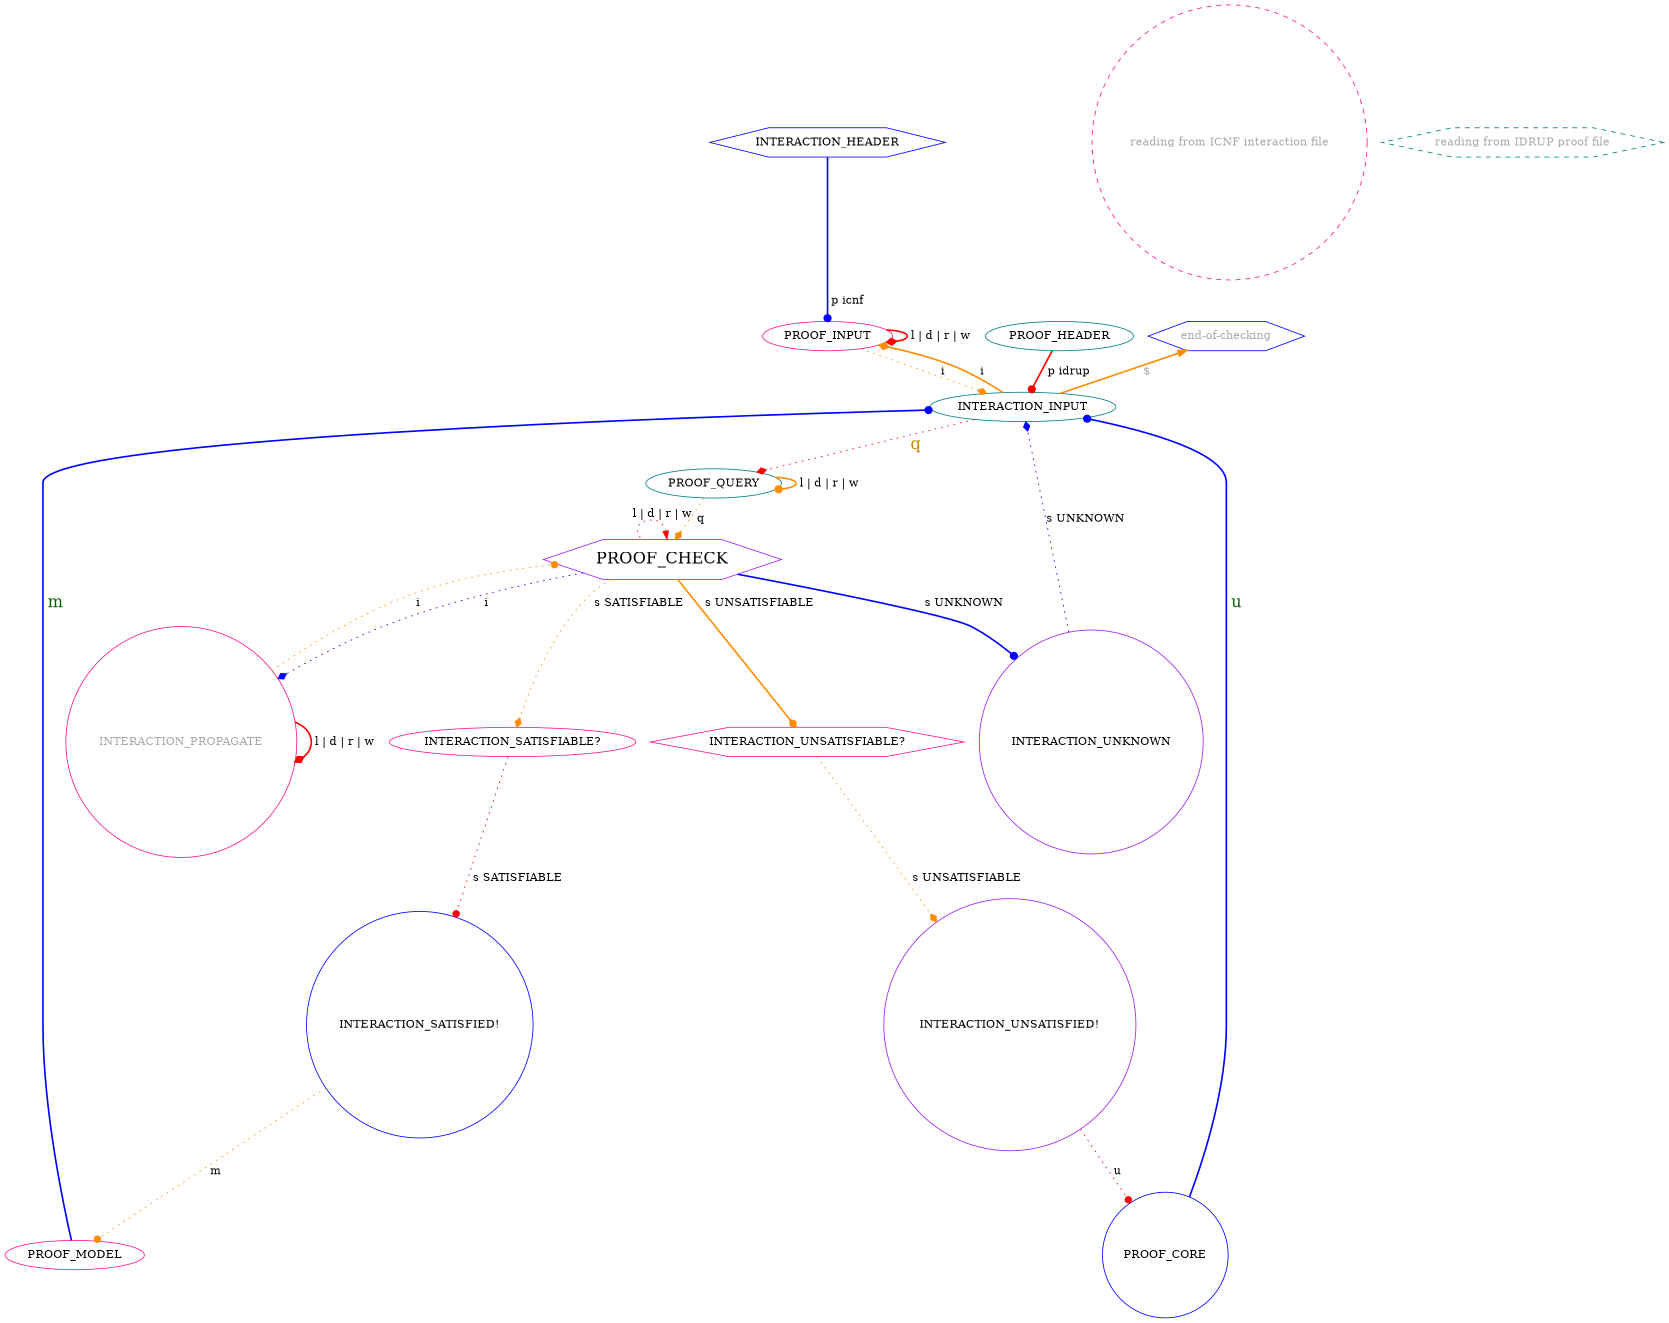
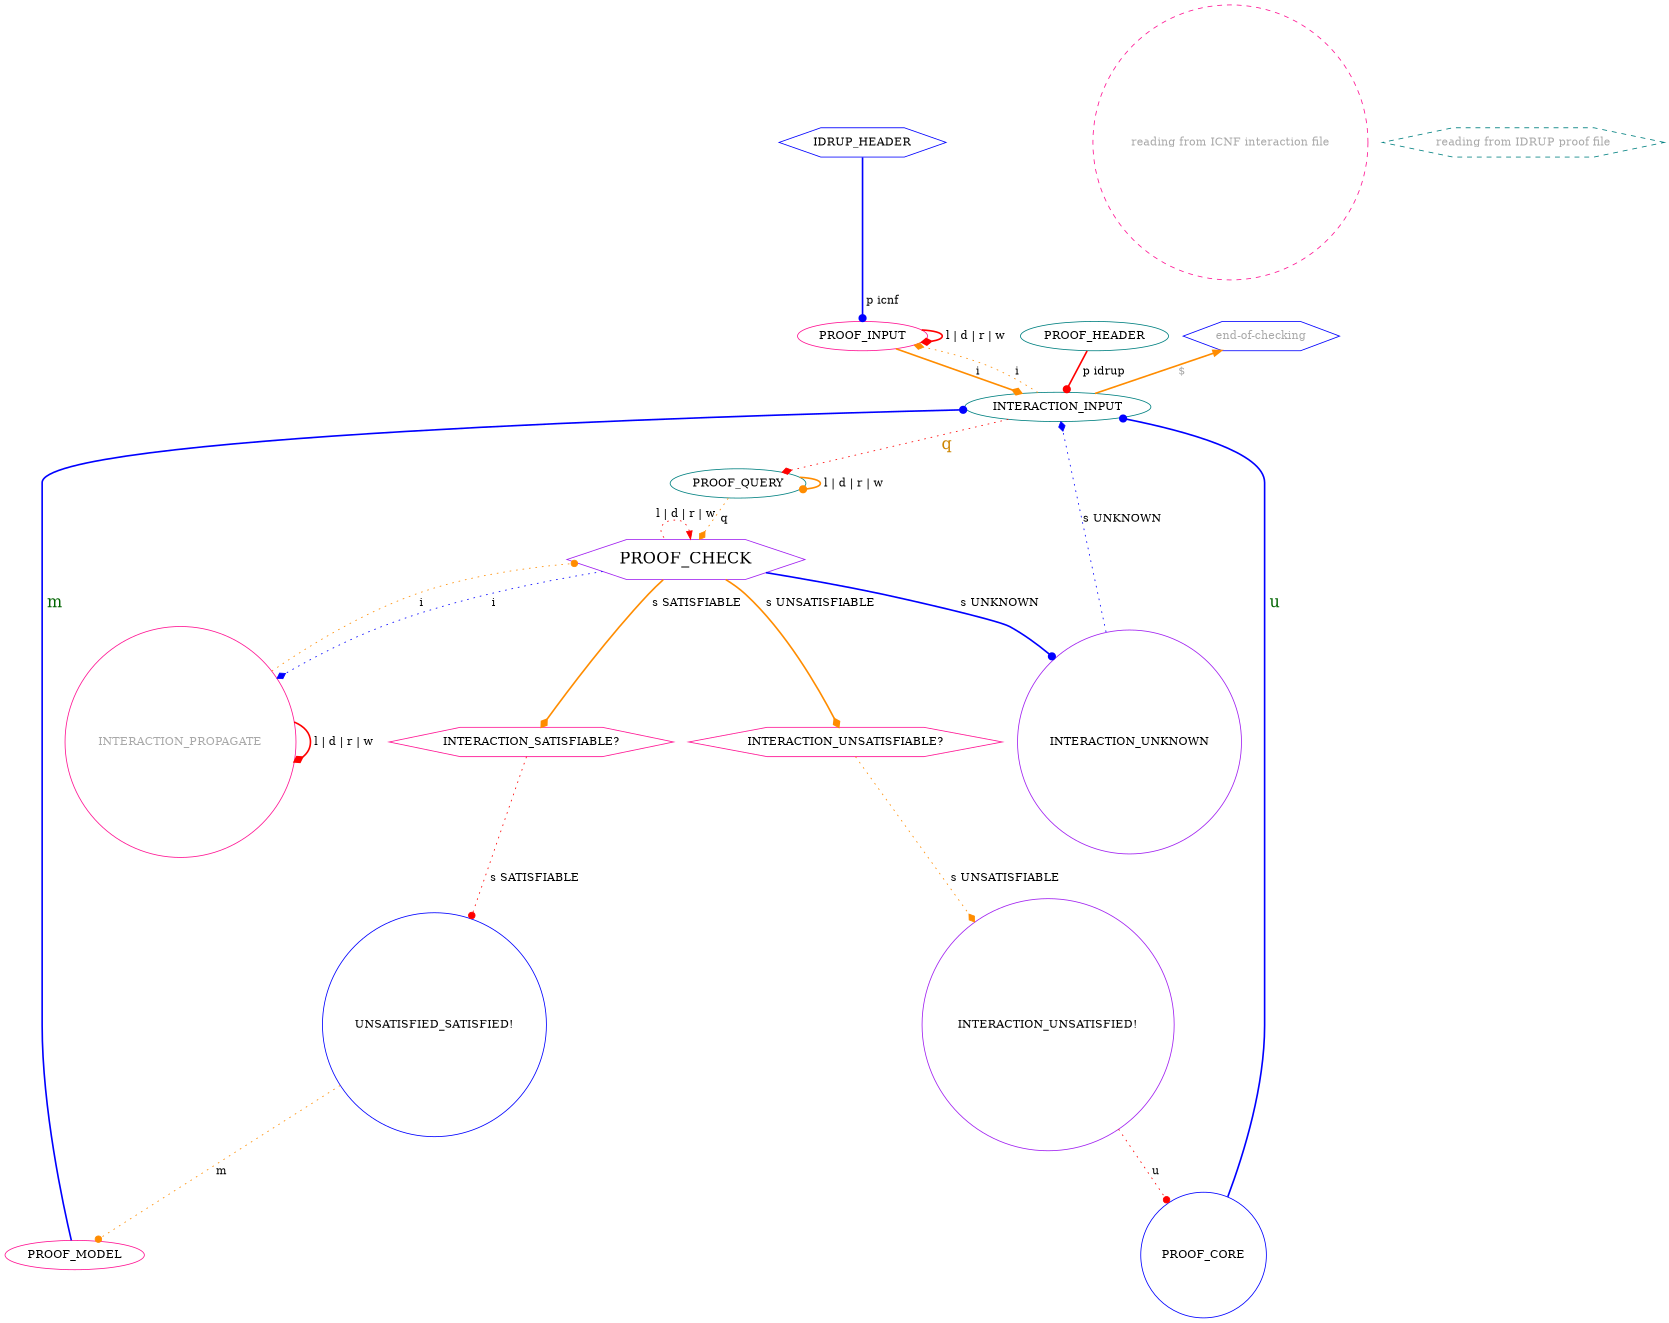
(828, 142) -> (863, 142)
(948, 364) -> (983, 364)
(919, 369) -> (954, 369)
(554, 641) -> (602, 647)
(513, 742) -> (531, 742)
(420, 1025) -> (434, 1025)
